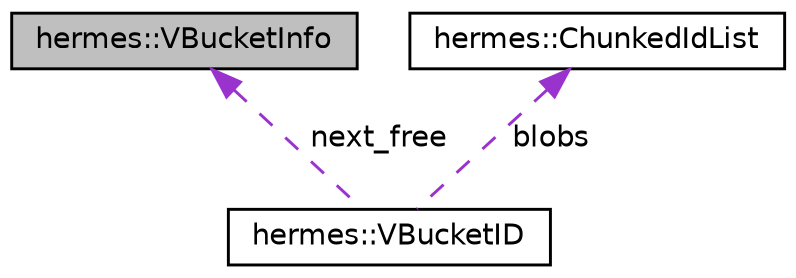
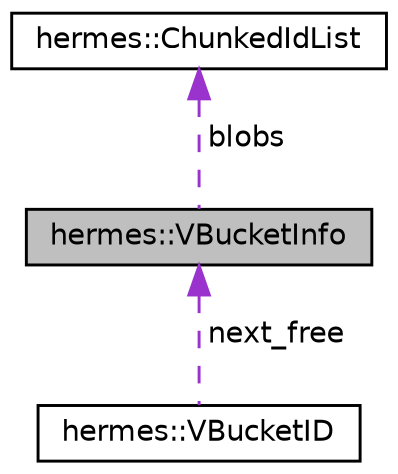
(482, 149) -> (199, 154)
